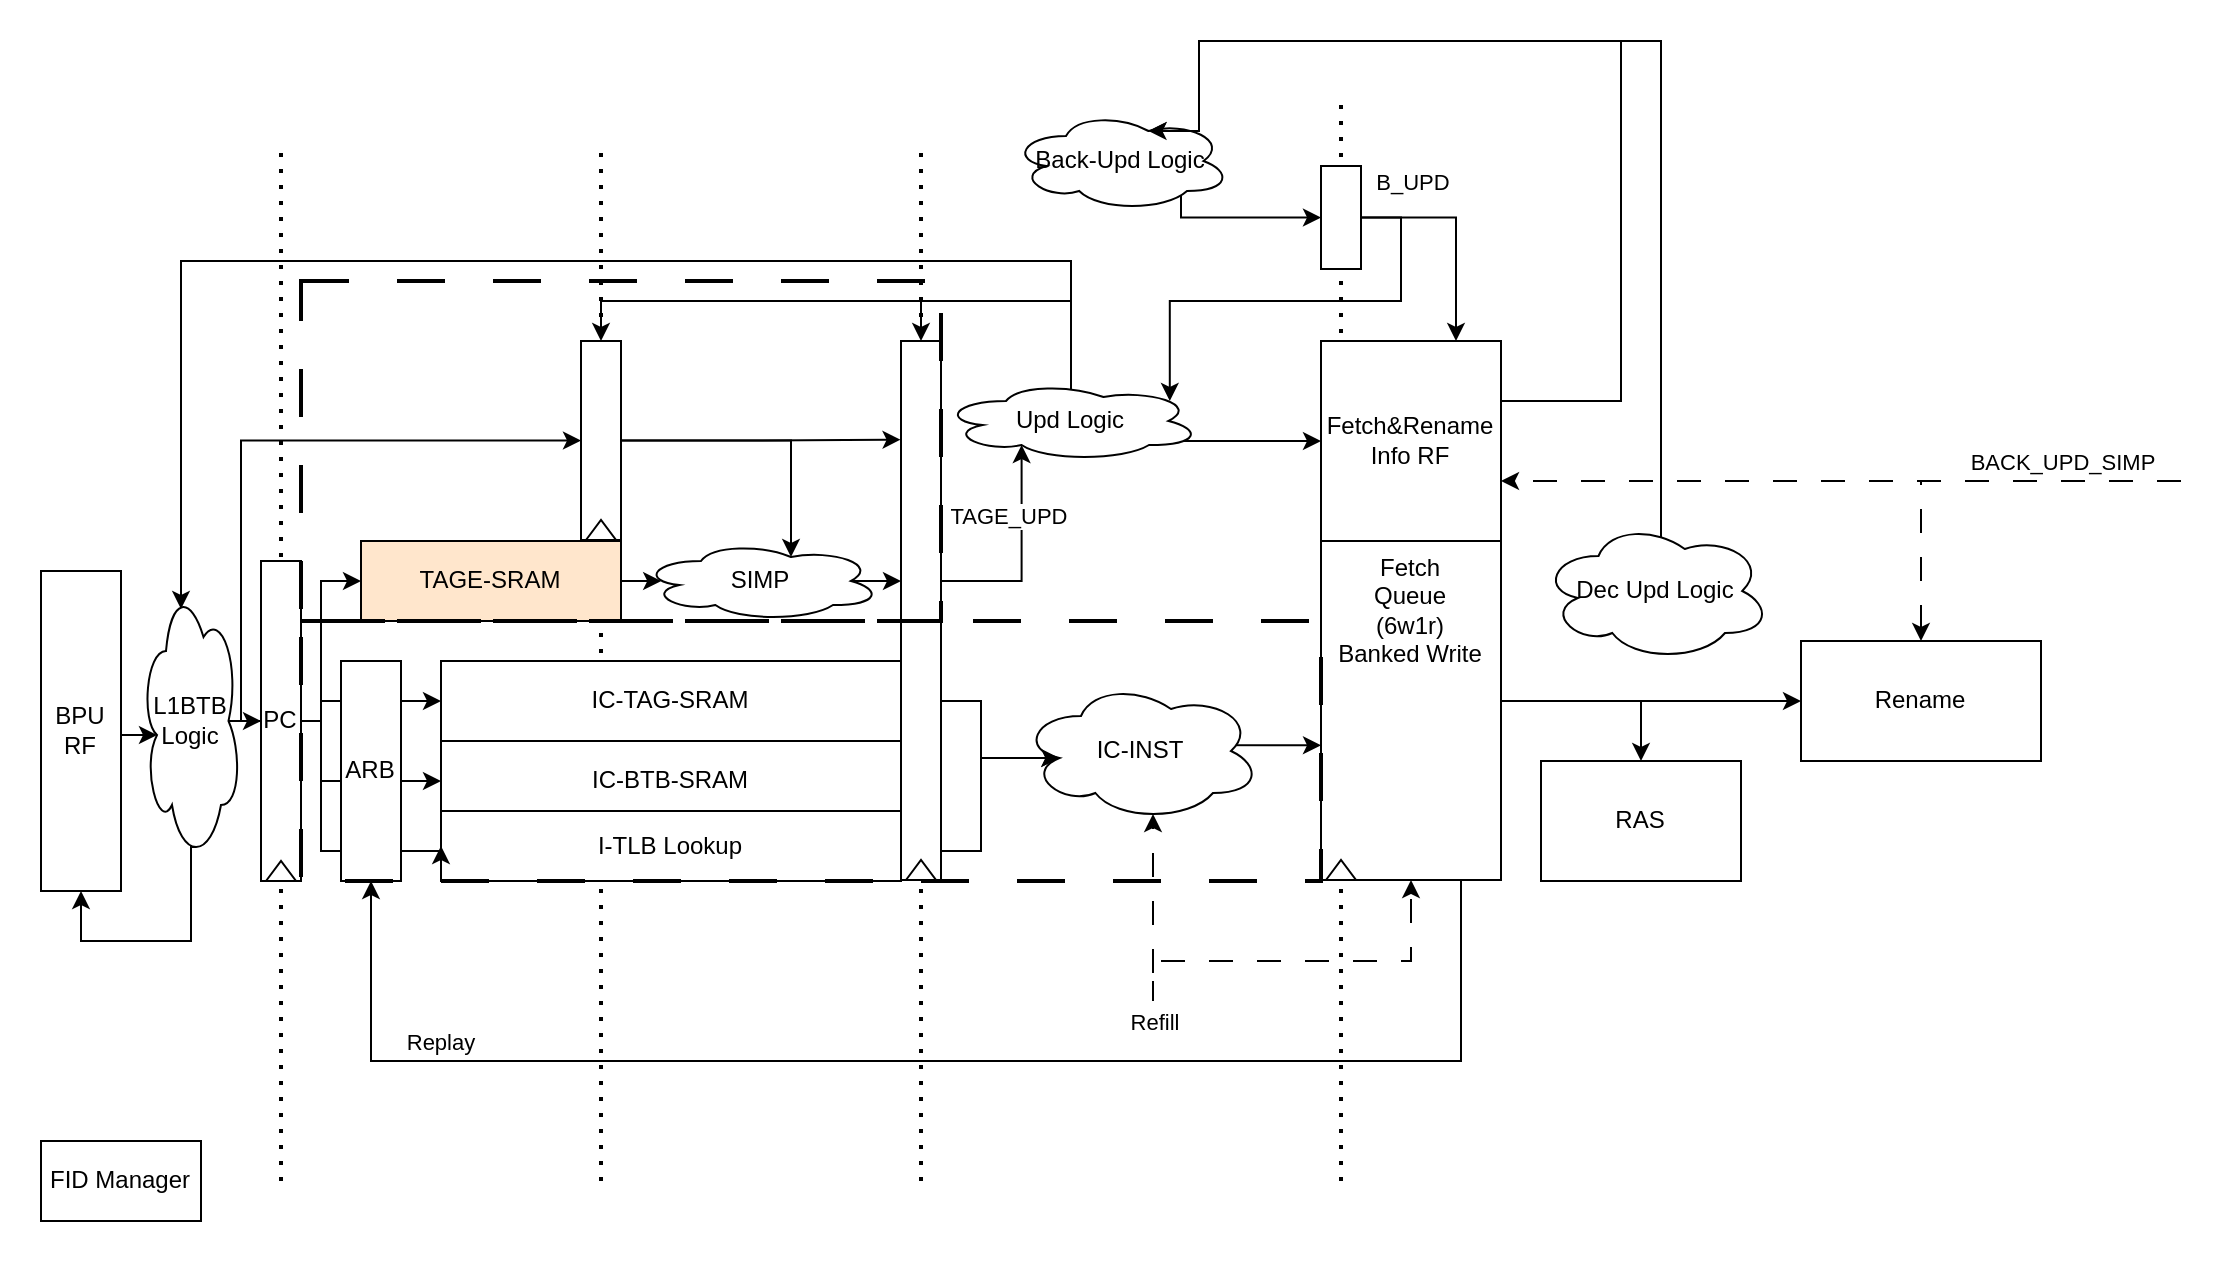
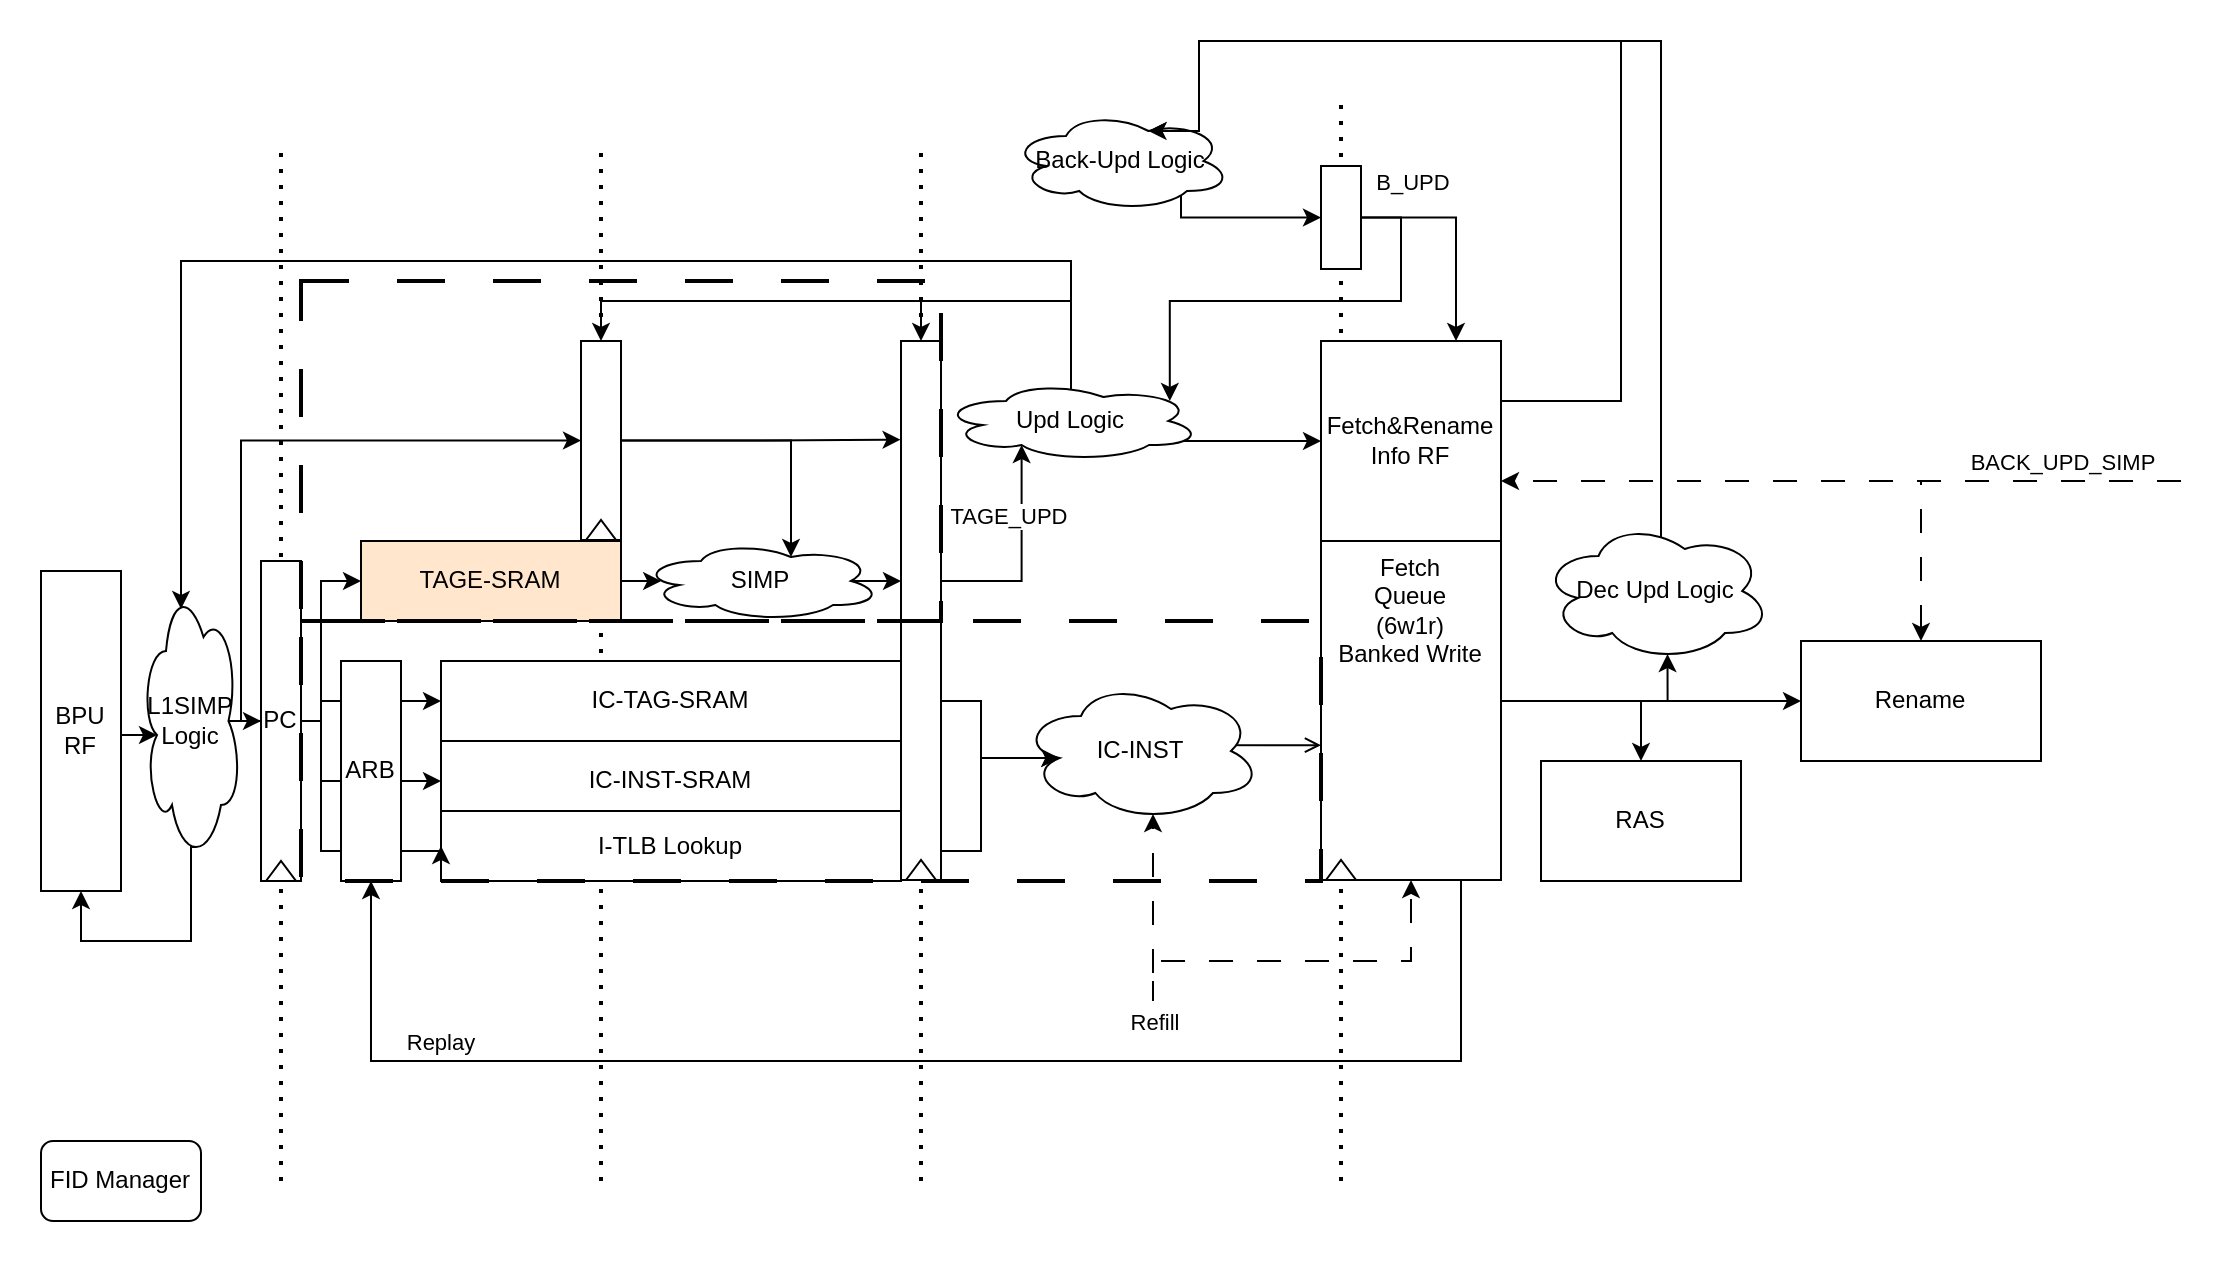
none -> (1668, 683)
(191, 721) -> (191, 721)
(1306, 745) -> (1308, 745)
(671, 781) -> (671, 781)
(121, 1181) -> (121, 1181)
